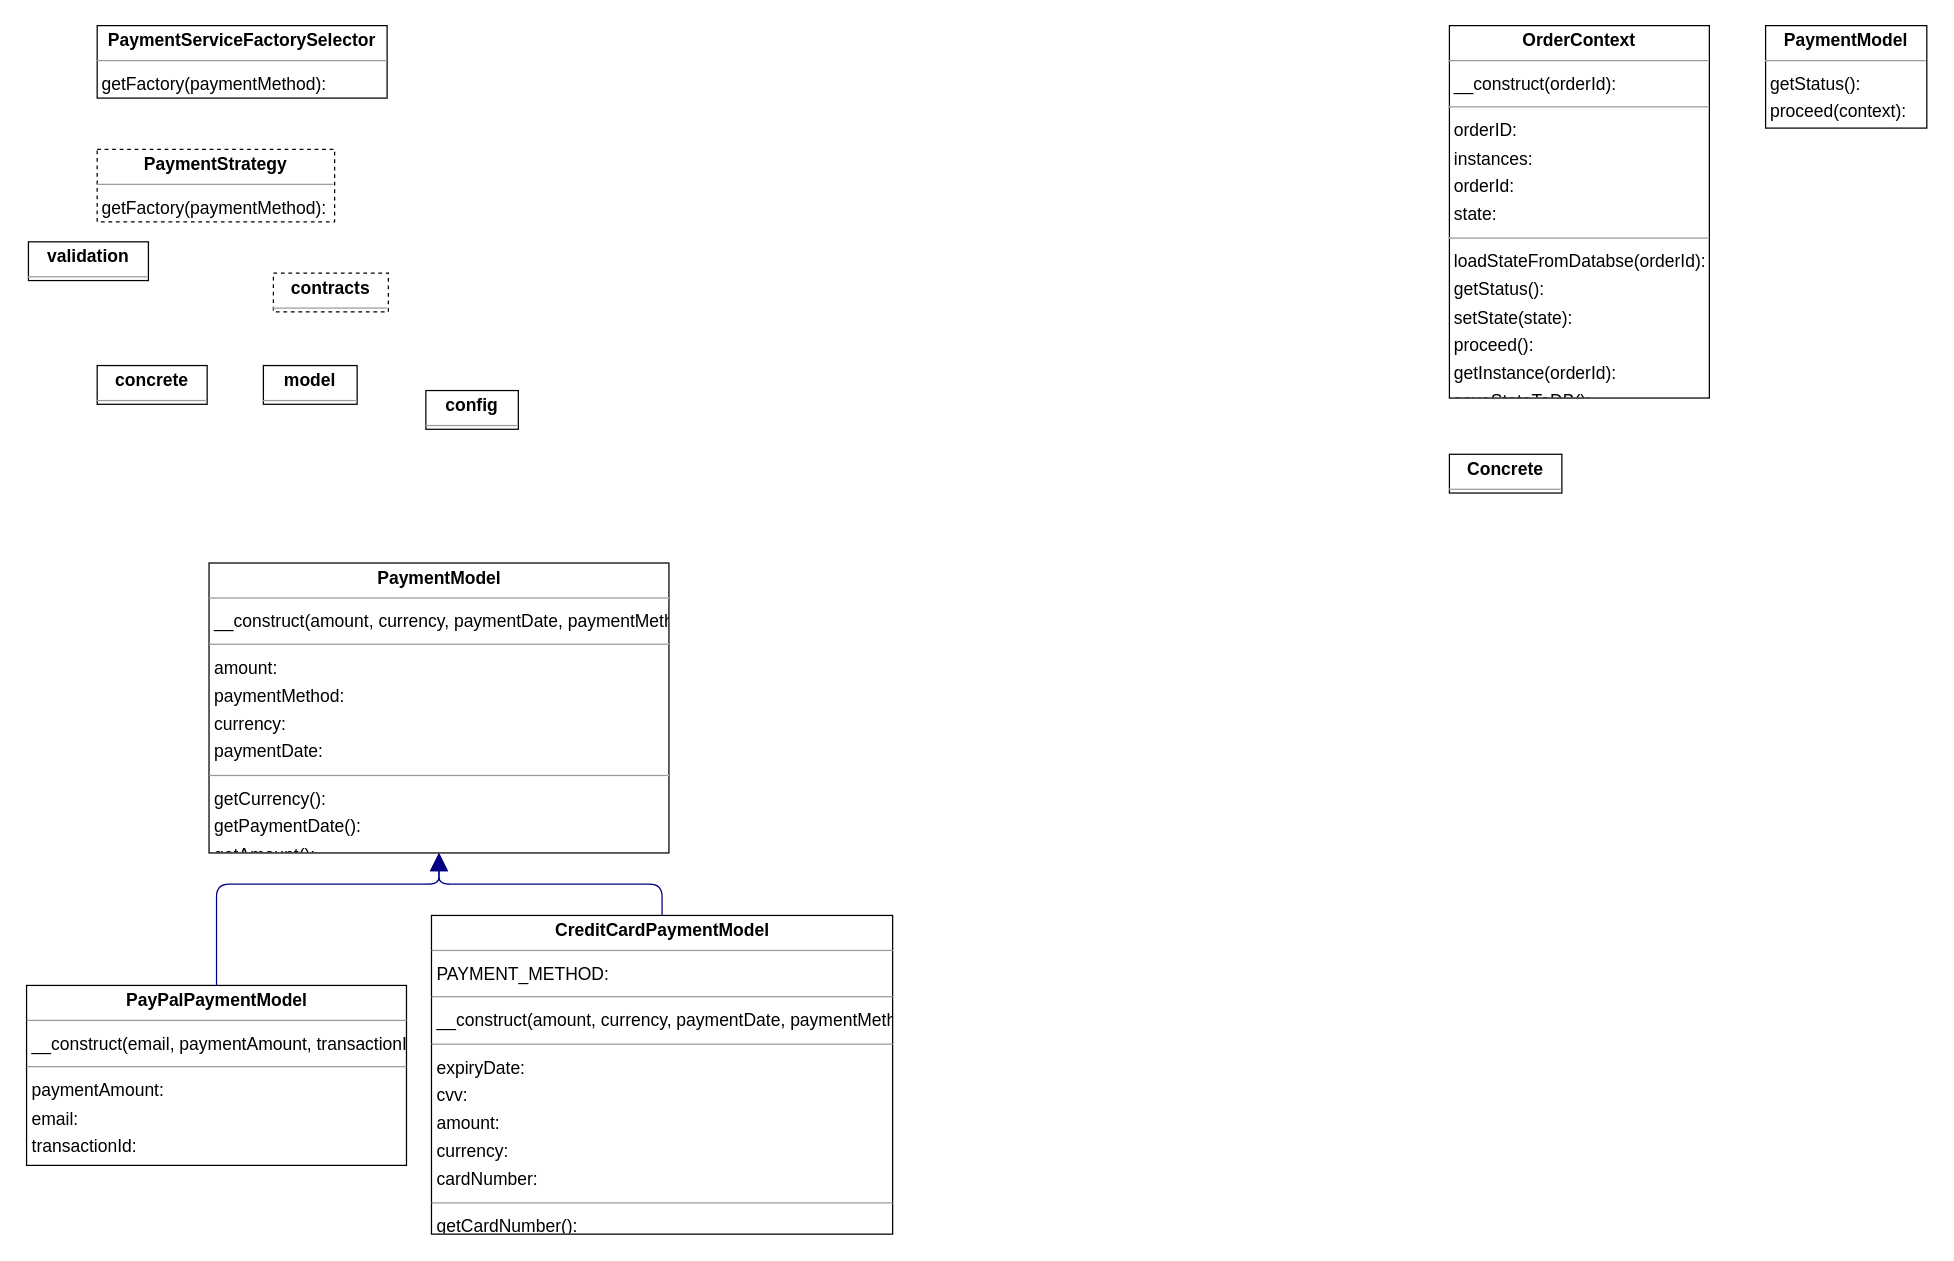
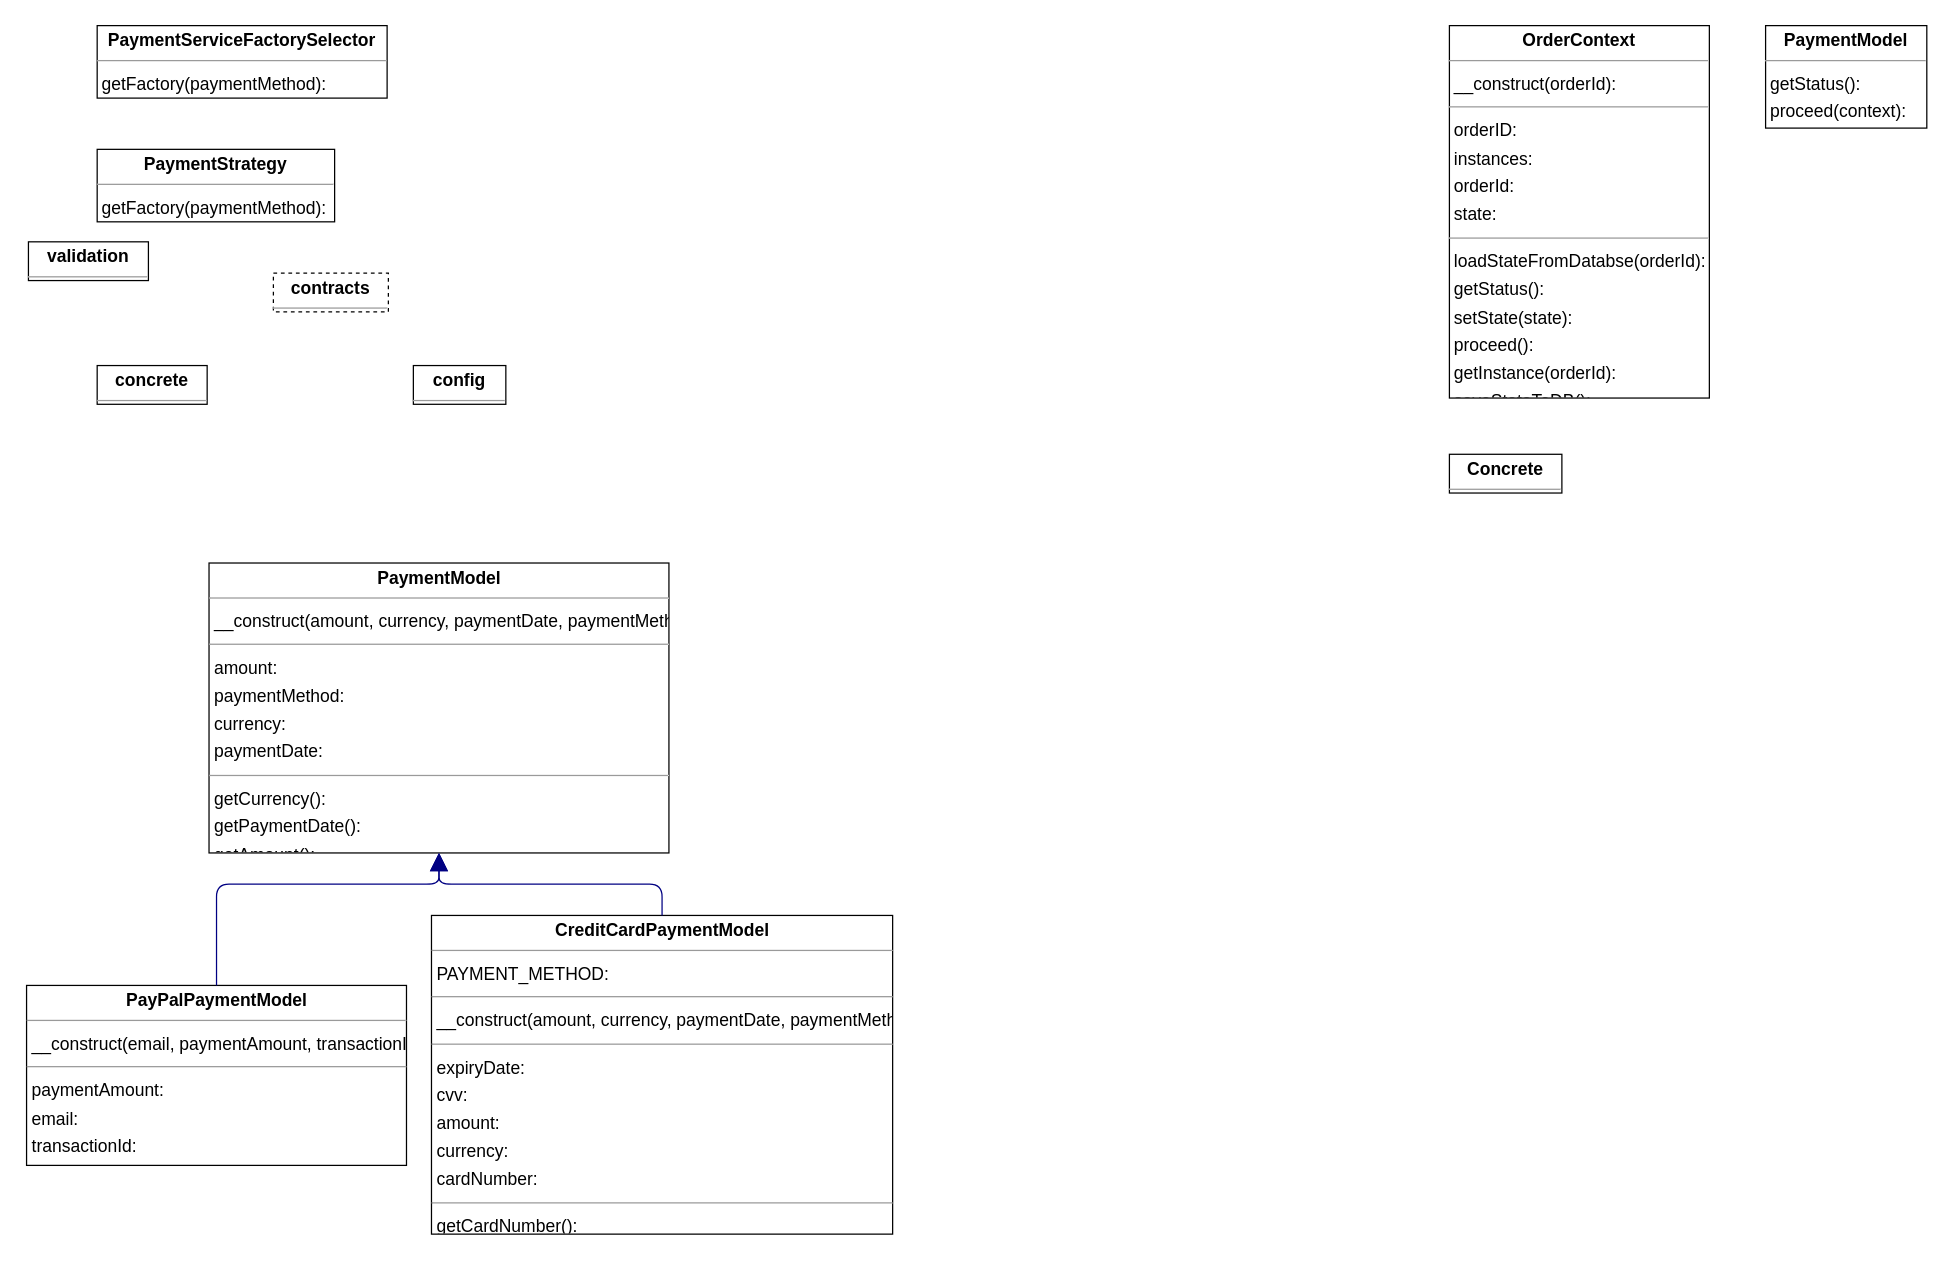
(216, 186) -> (216, 186)
(310, 385) -> none
(472, 410) -> (459, 385)
